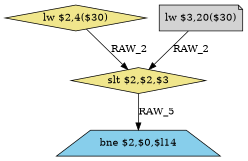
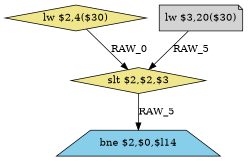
(129, 49) -> (129, 49)
(191, 49) -> (191, 49)
